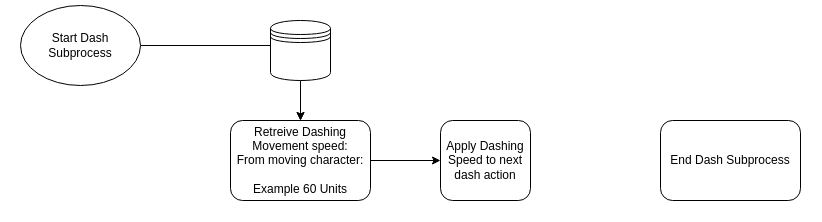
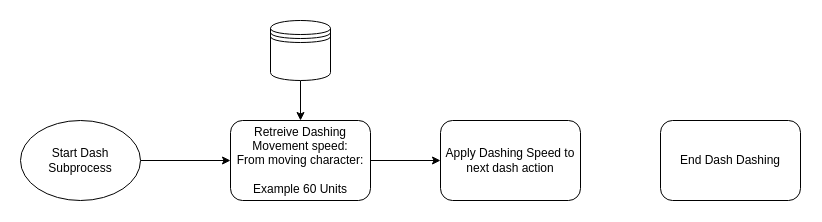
(81, 46) -> (81, 161)
(486, 161) -> (511, 161)
(731, 161) -> (731, 161)
